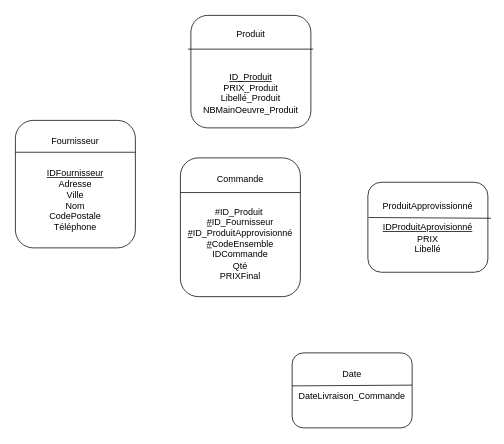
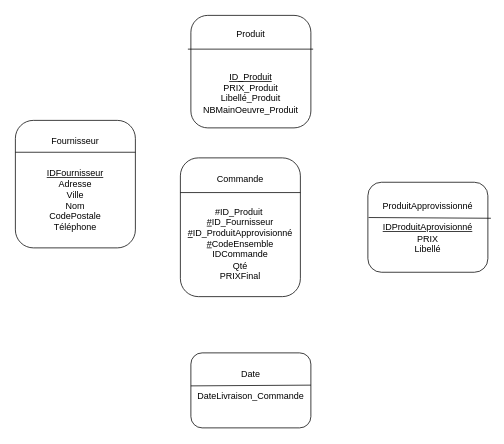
(352, 390) -> (251, 390)
